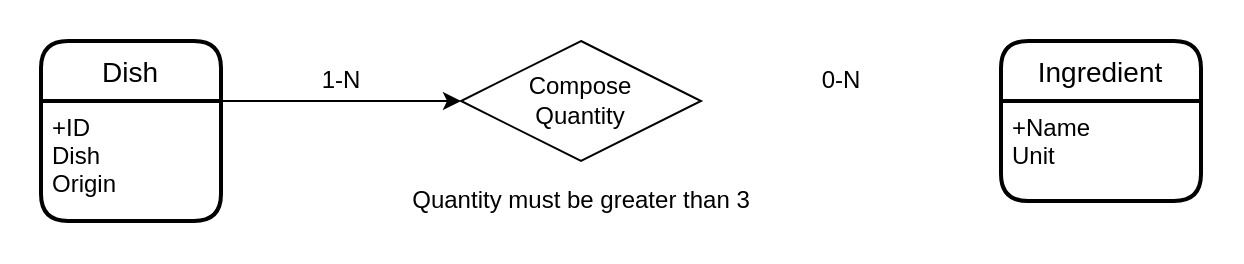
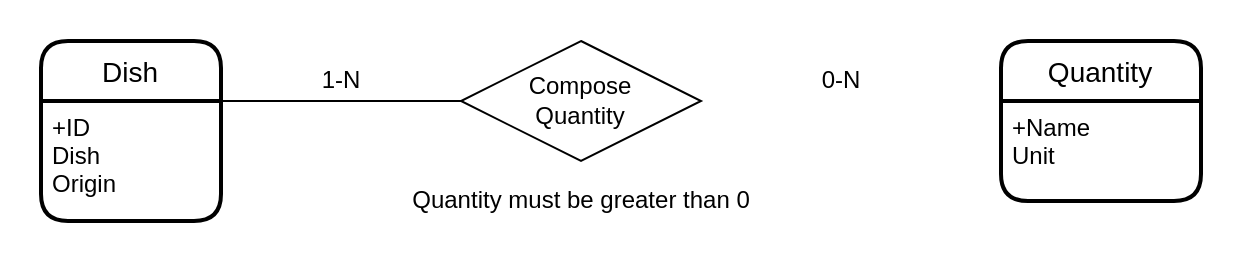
(1100, 73) -> (1100, 73)
(446, 101) -> (451, 101)
(582, 201) -> (582, 201)
